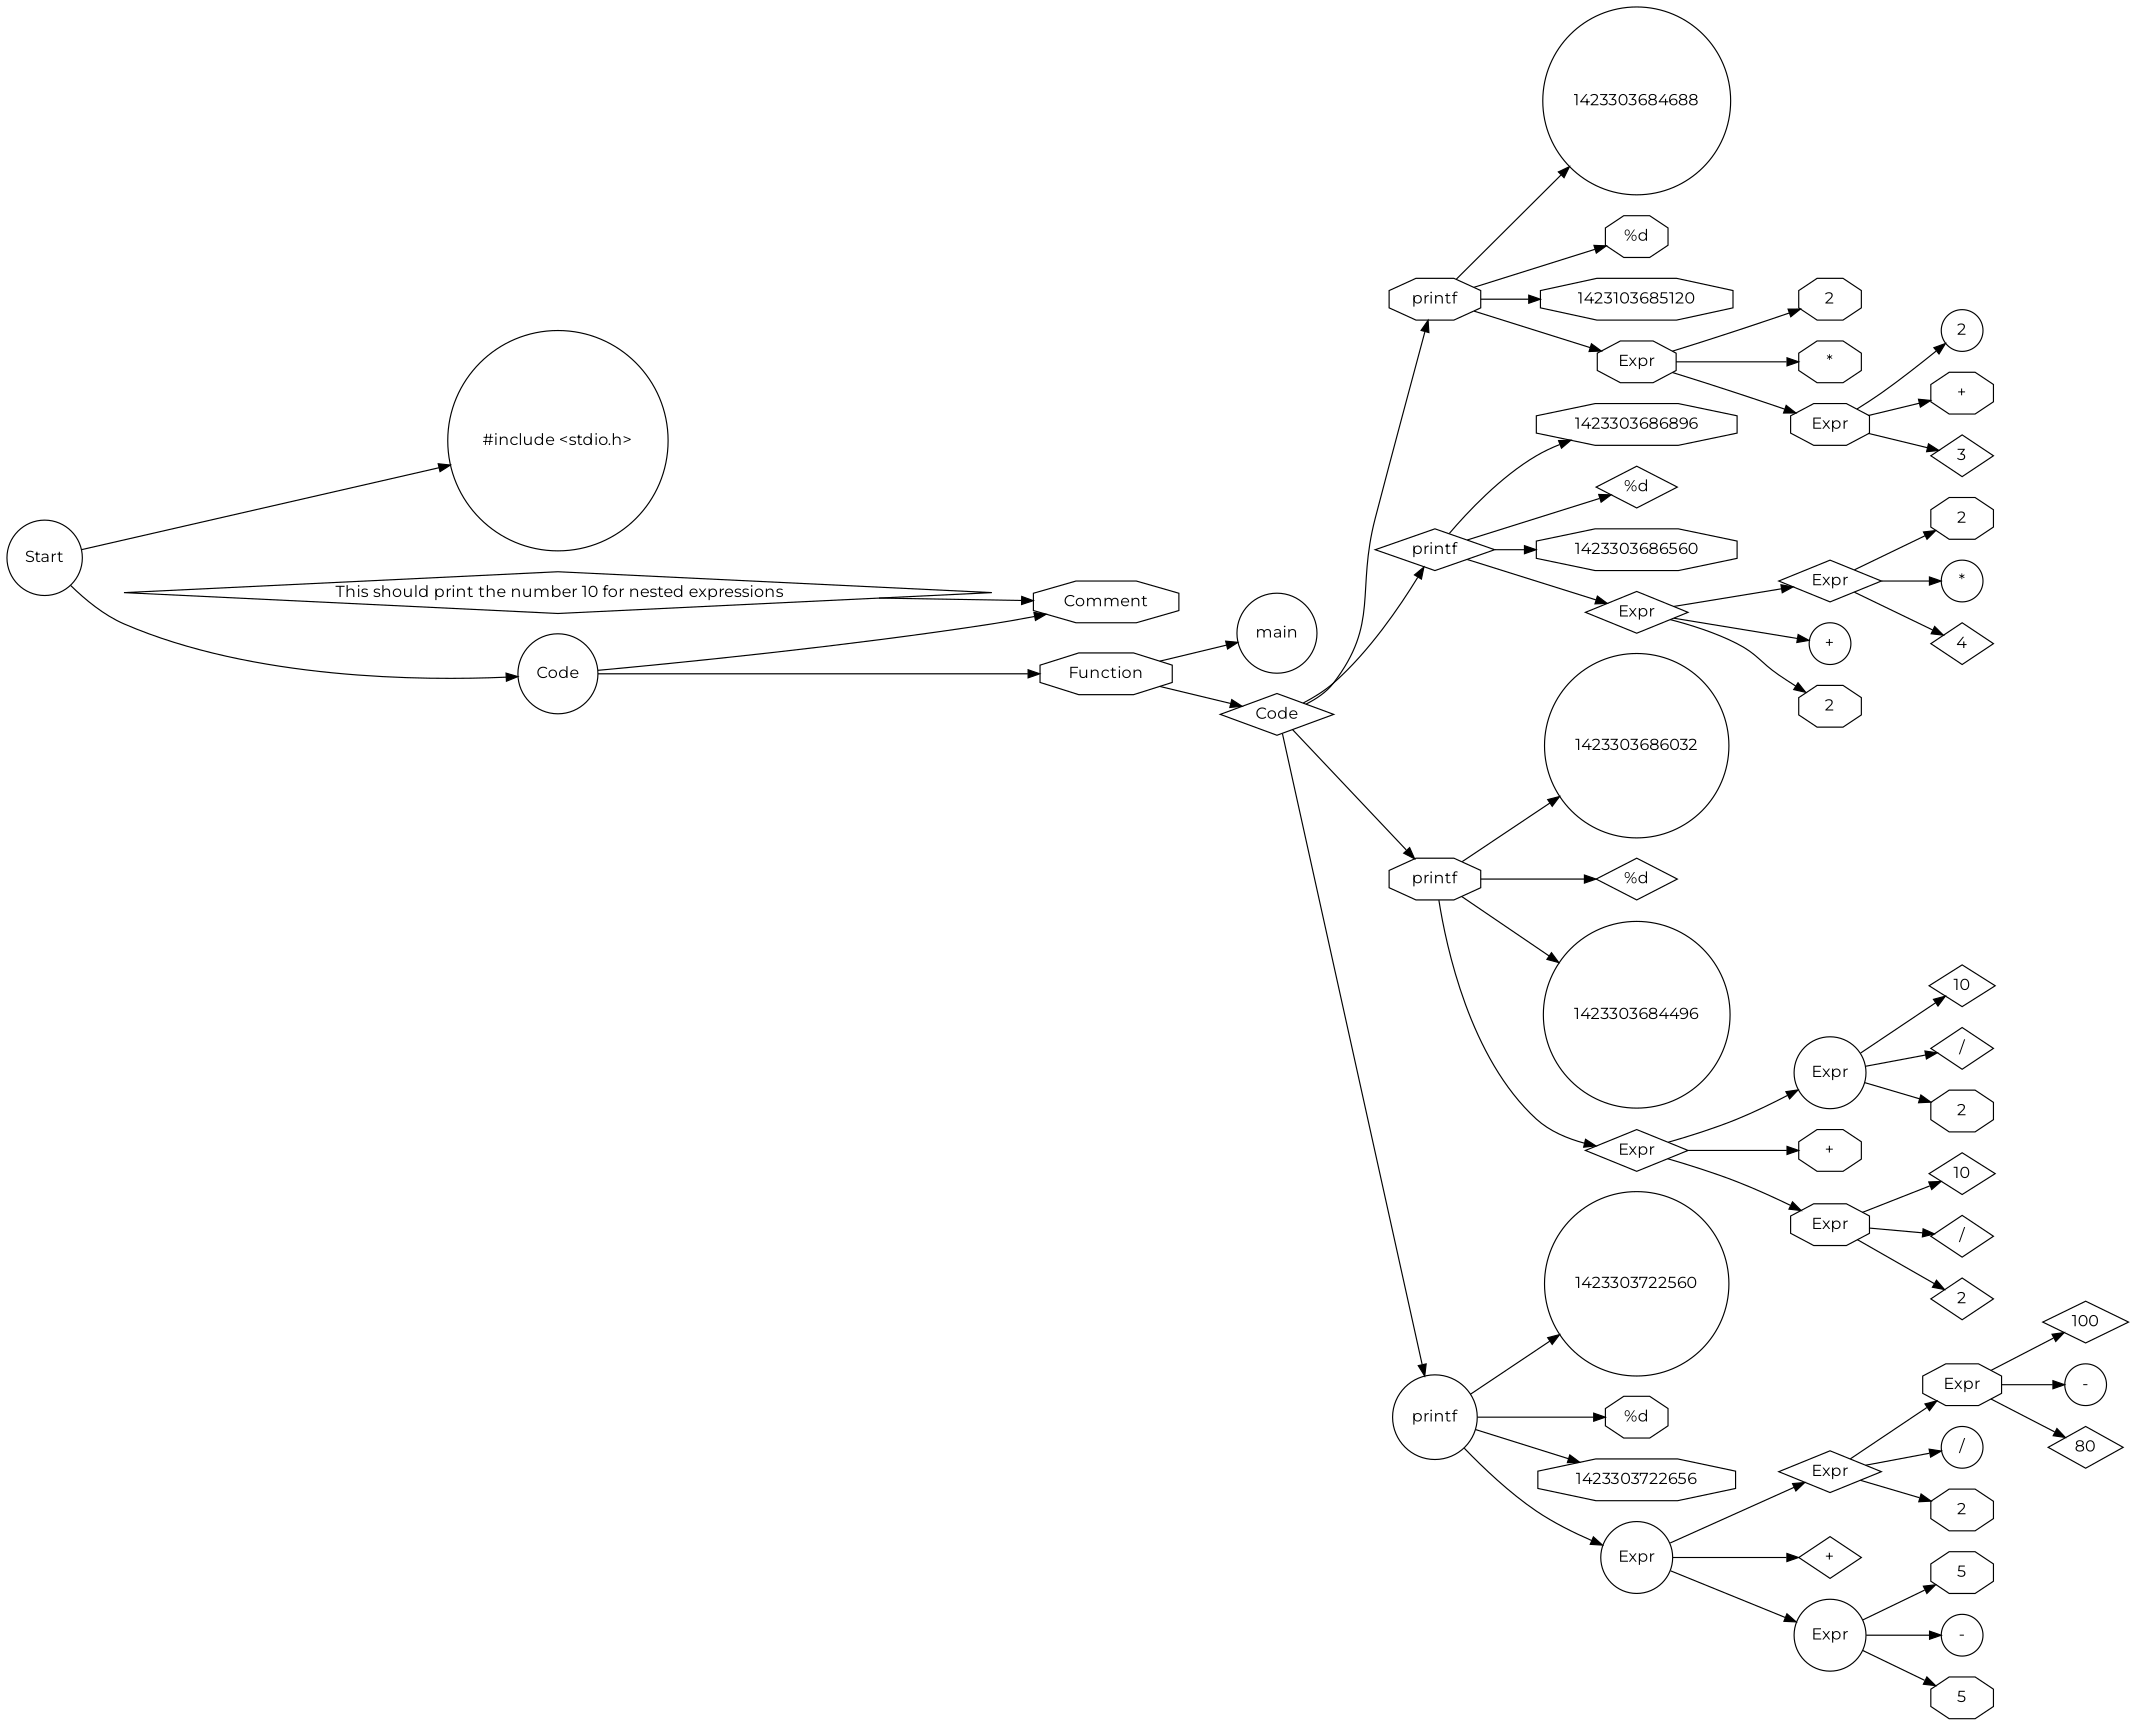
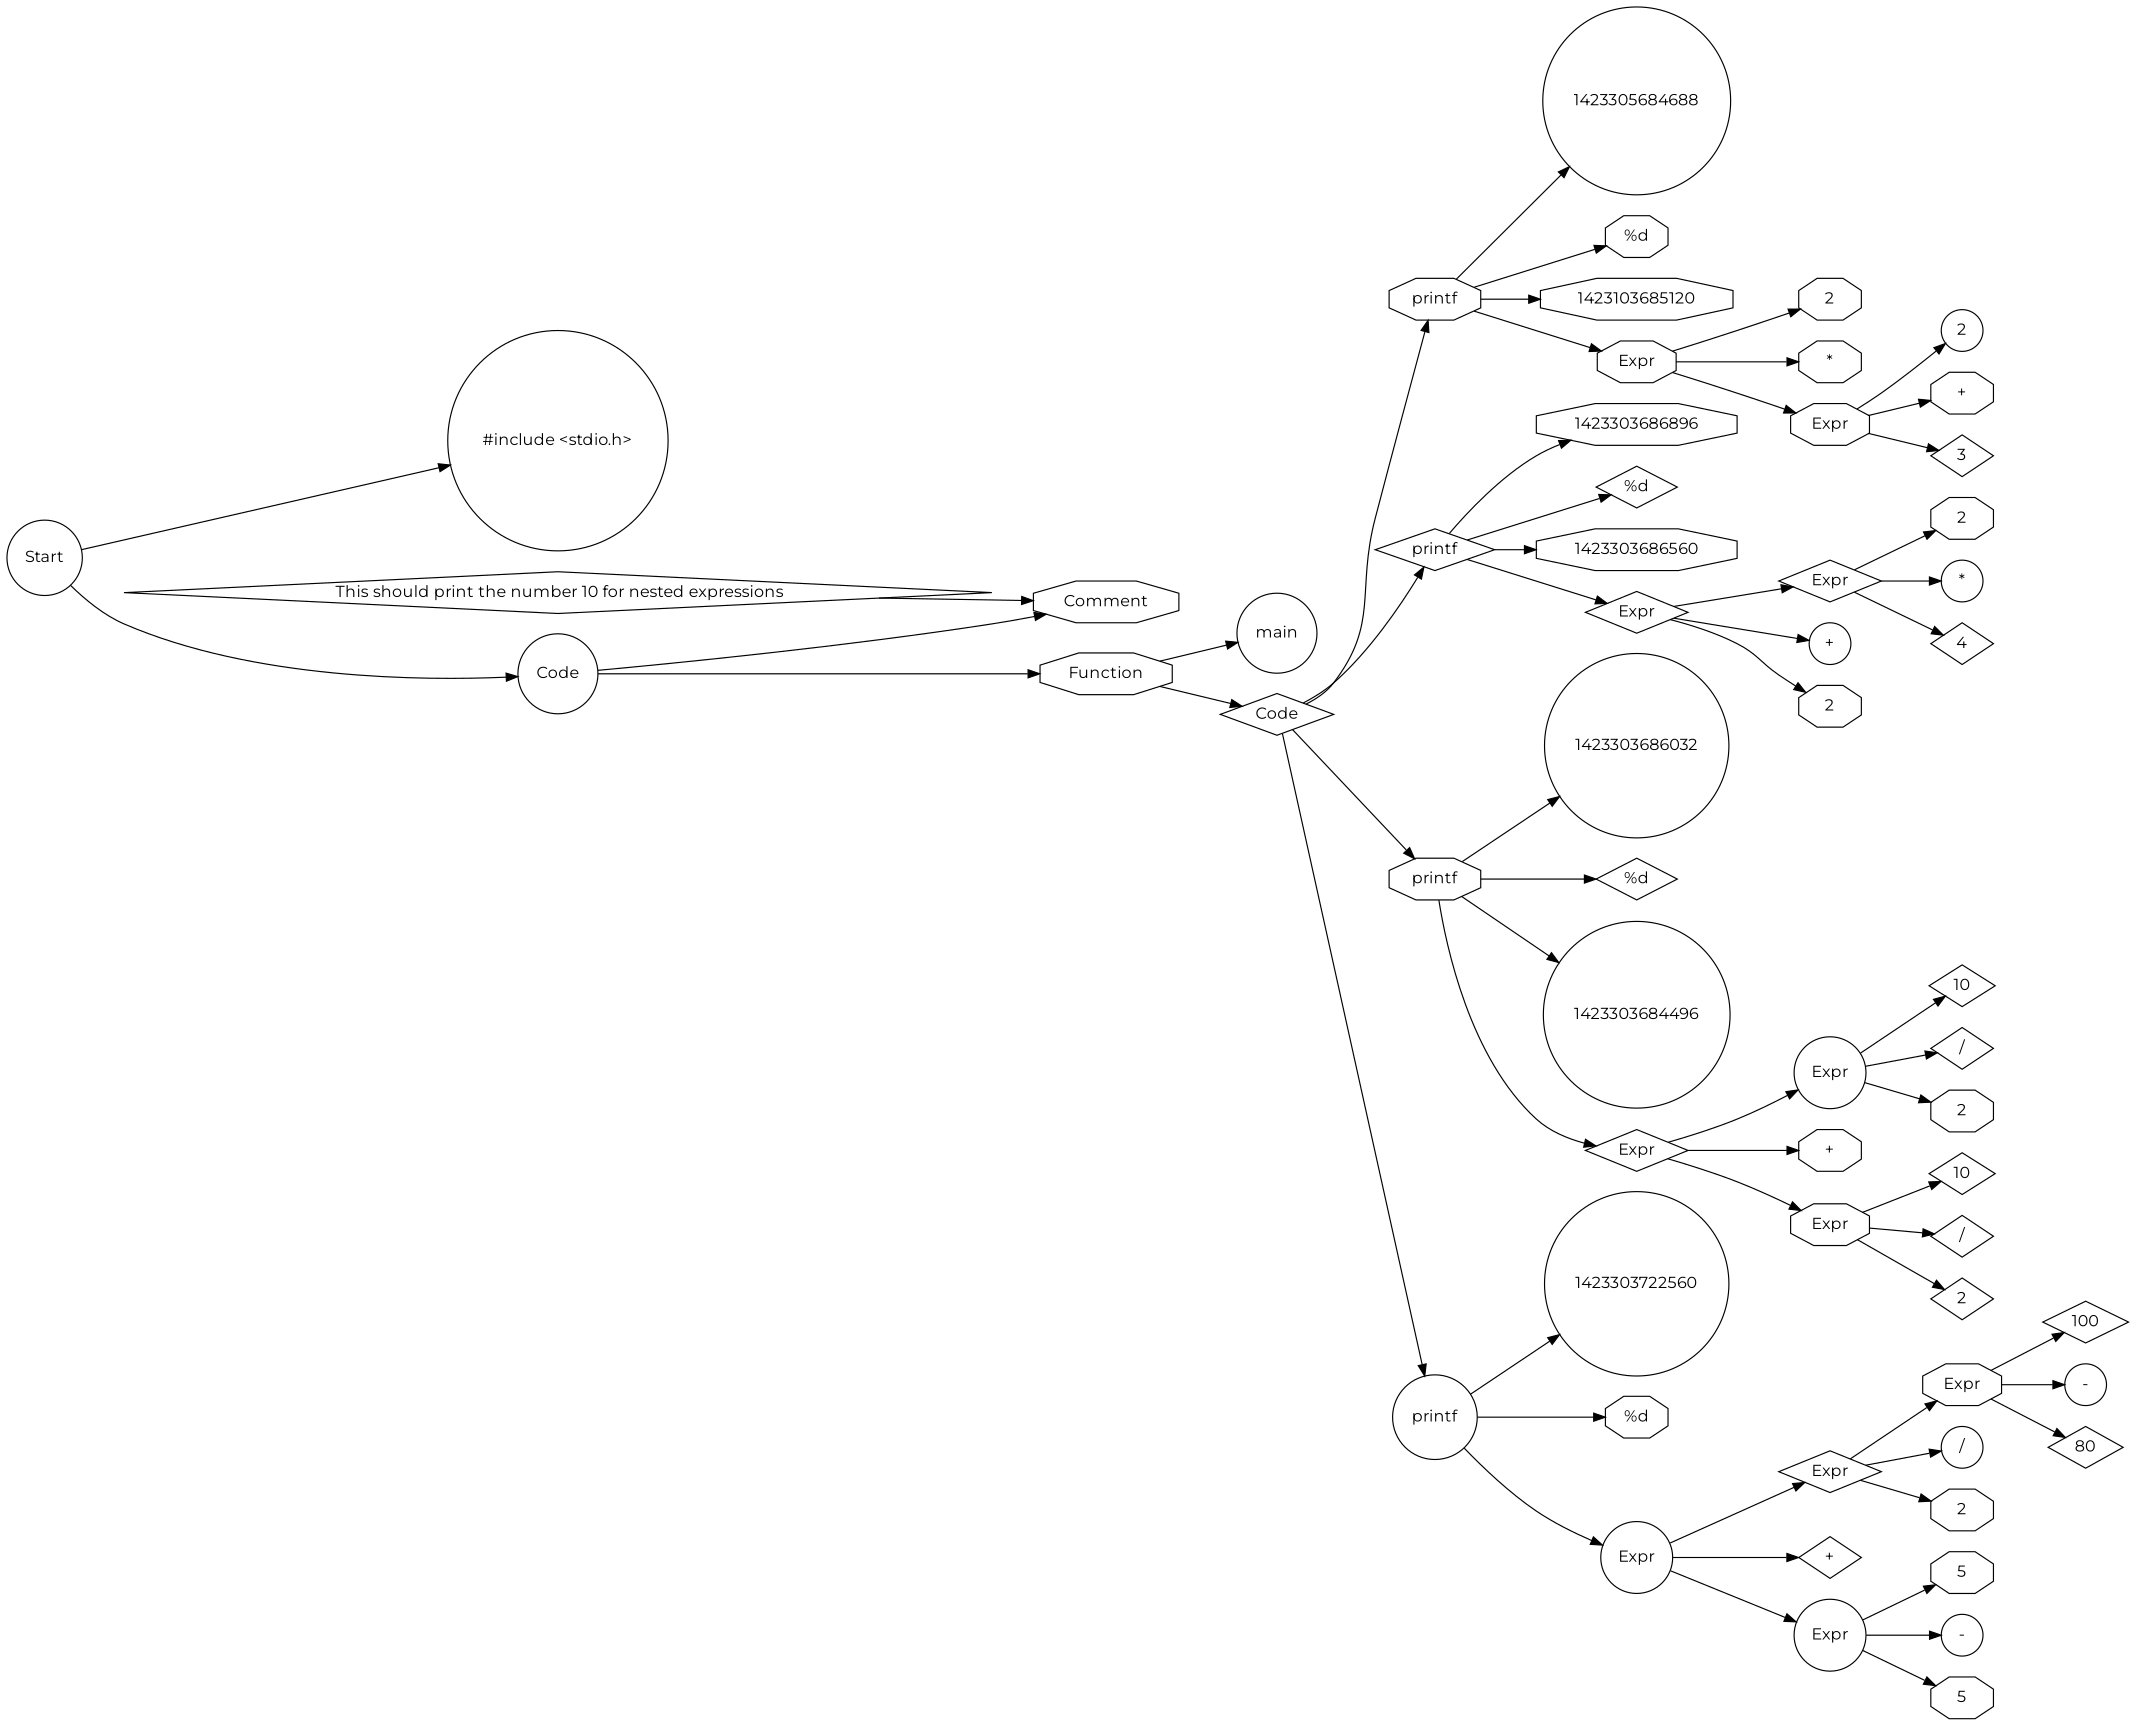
(1637, 101) -> (1637, 101)
(1637, 1480) -> none
